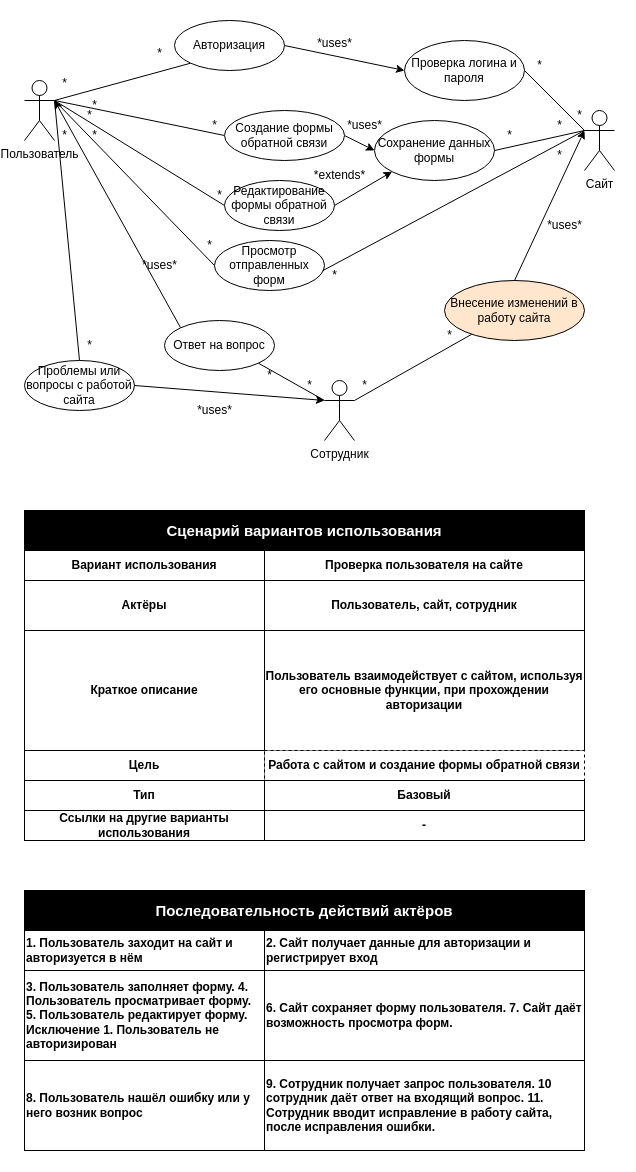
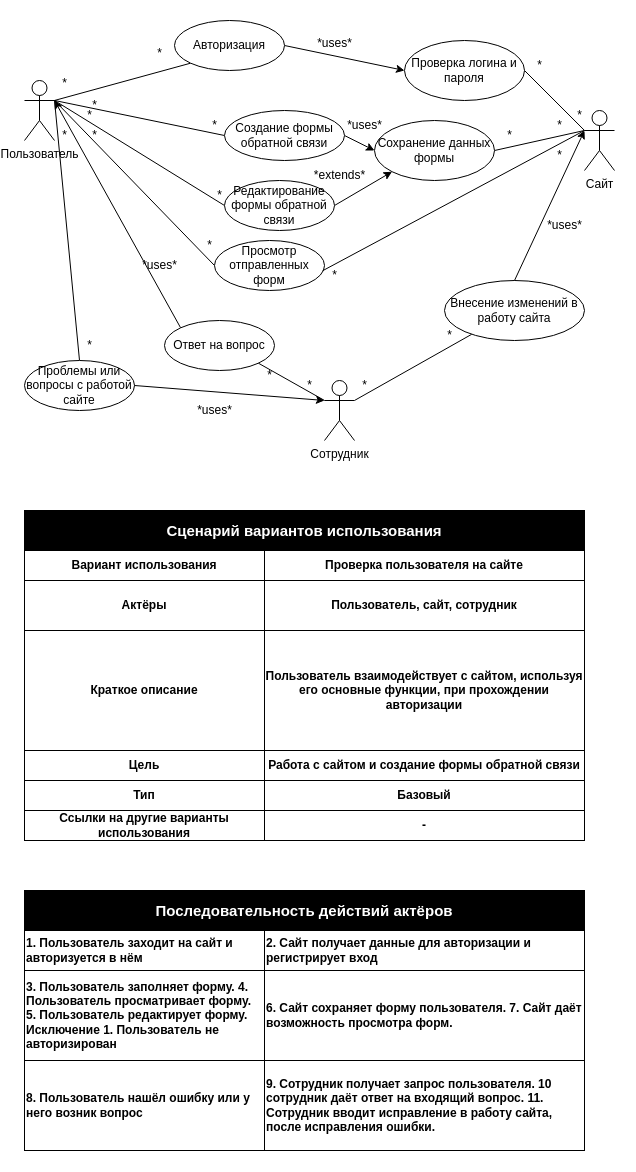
(515, 311) -> (515, 311)
(80, 386) -> (80, 386)
(425, 766) -> (425, 766)
